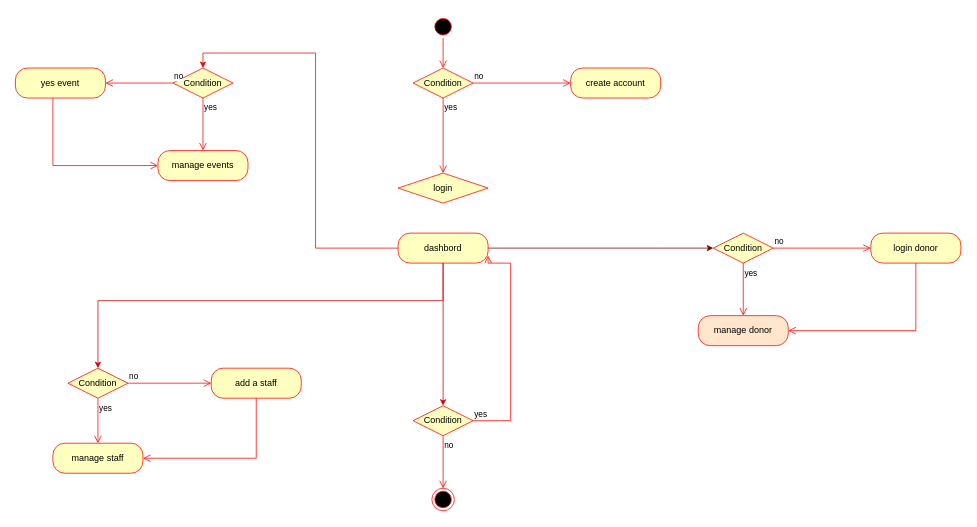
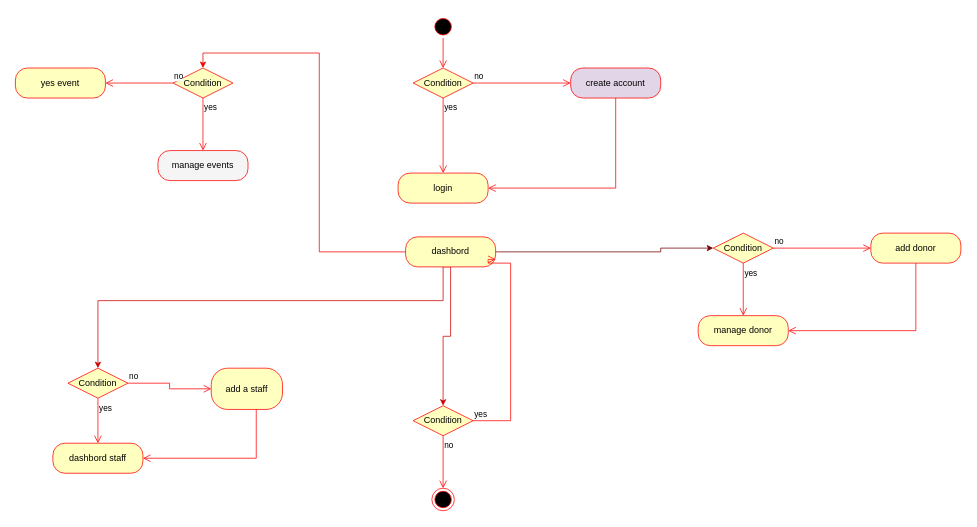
(615, 83) -> (615, 83)
(71, 165) -> none
(203, 165) -> (203, 165)
(443, 188) -> (443, 188)
none -> (598, 188)
(443, 248) -> (450, 252)
(915, 248) -> (915, 248)
(743, 330) -> (743, 330)
(256, 383) -> (247, 389)
(98, 458) -> (98, 458)
